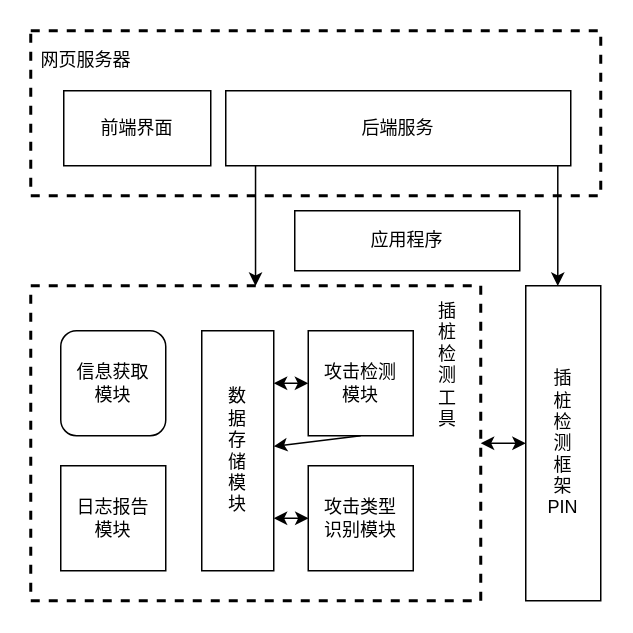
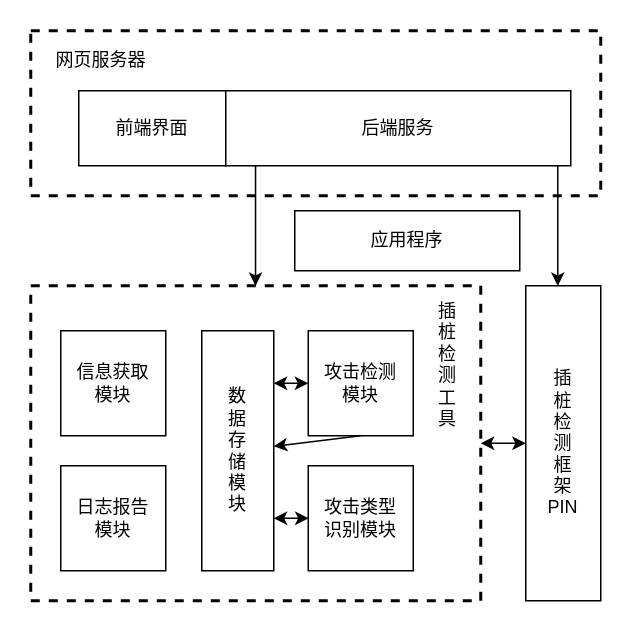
(98, 61) -> (113, 61)
(137, 128) -> (152, 128)
(113, 383) -> (113, 383)
